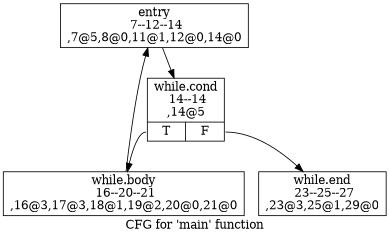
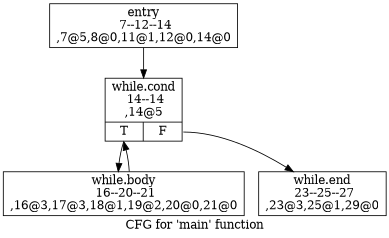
(134, 113) -> (128, 161)
